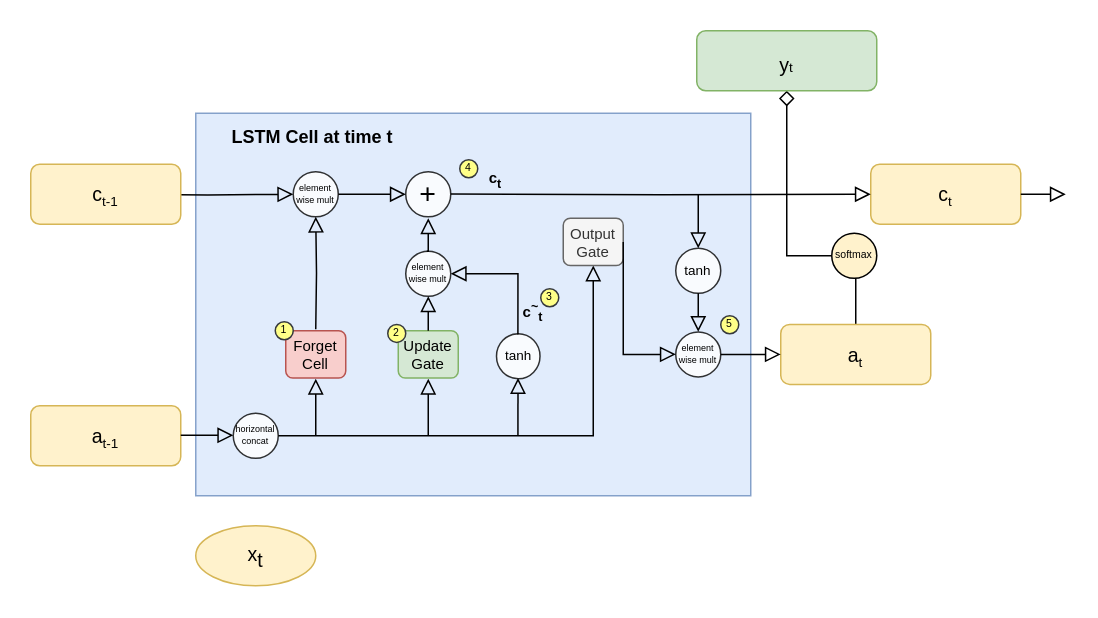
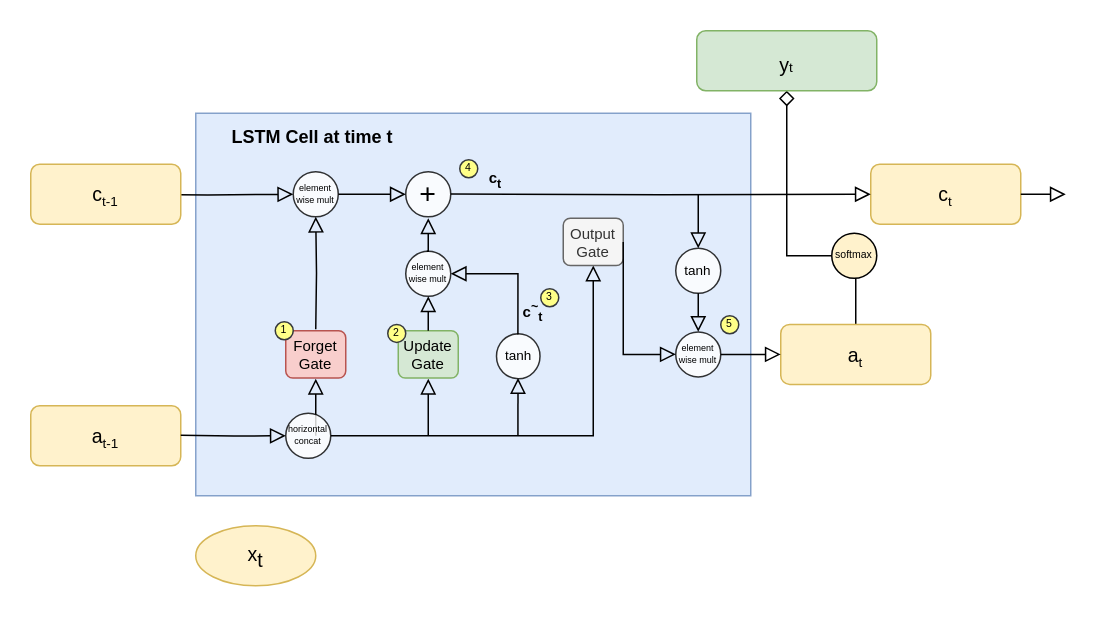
(316, 355) -> (316, 355)
(256, 436) -> (308, 436)
